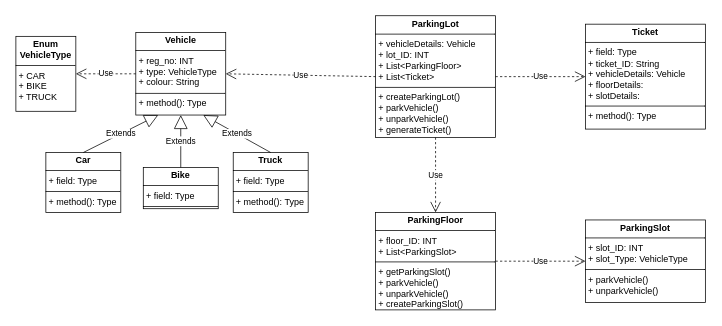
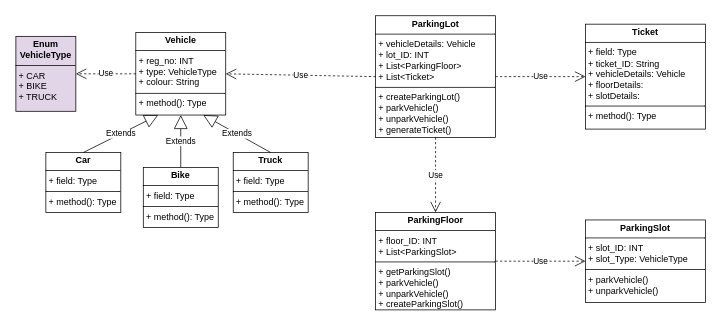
(45, 74) -> (45, 74)
(180, 188) -> (180, 198)
